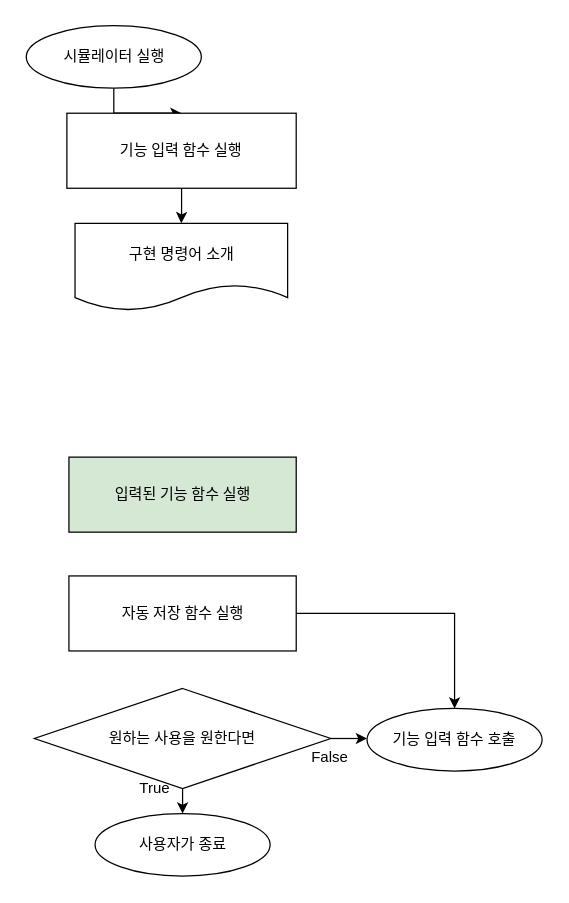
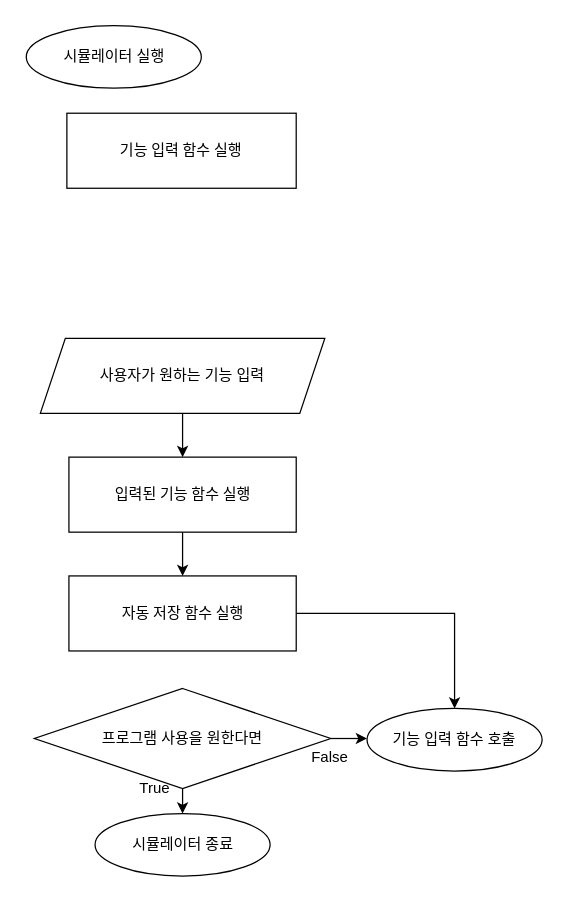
(114, 101) -> none
(182, 201) -> none
(181, 267) -> none
none -> (182, 376)
none -> (183, 430)
(182, 494) -> (182, 494)
none -> (183, 556)
(183, 738) -> (183, 738)
(183, 844) -> (183, 844)
